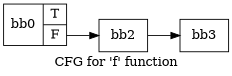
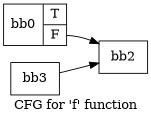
(159, 36) -> (75, 69)
